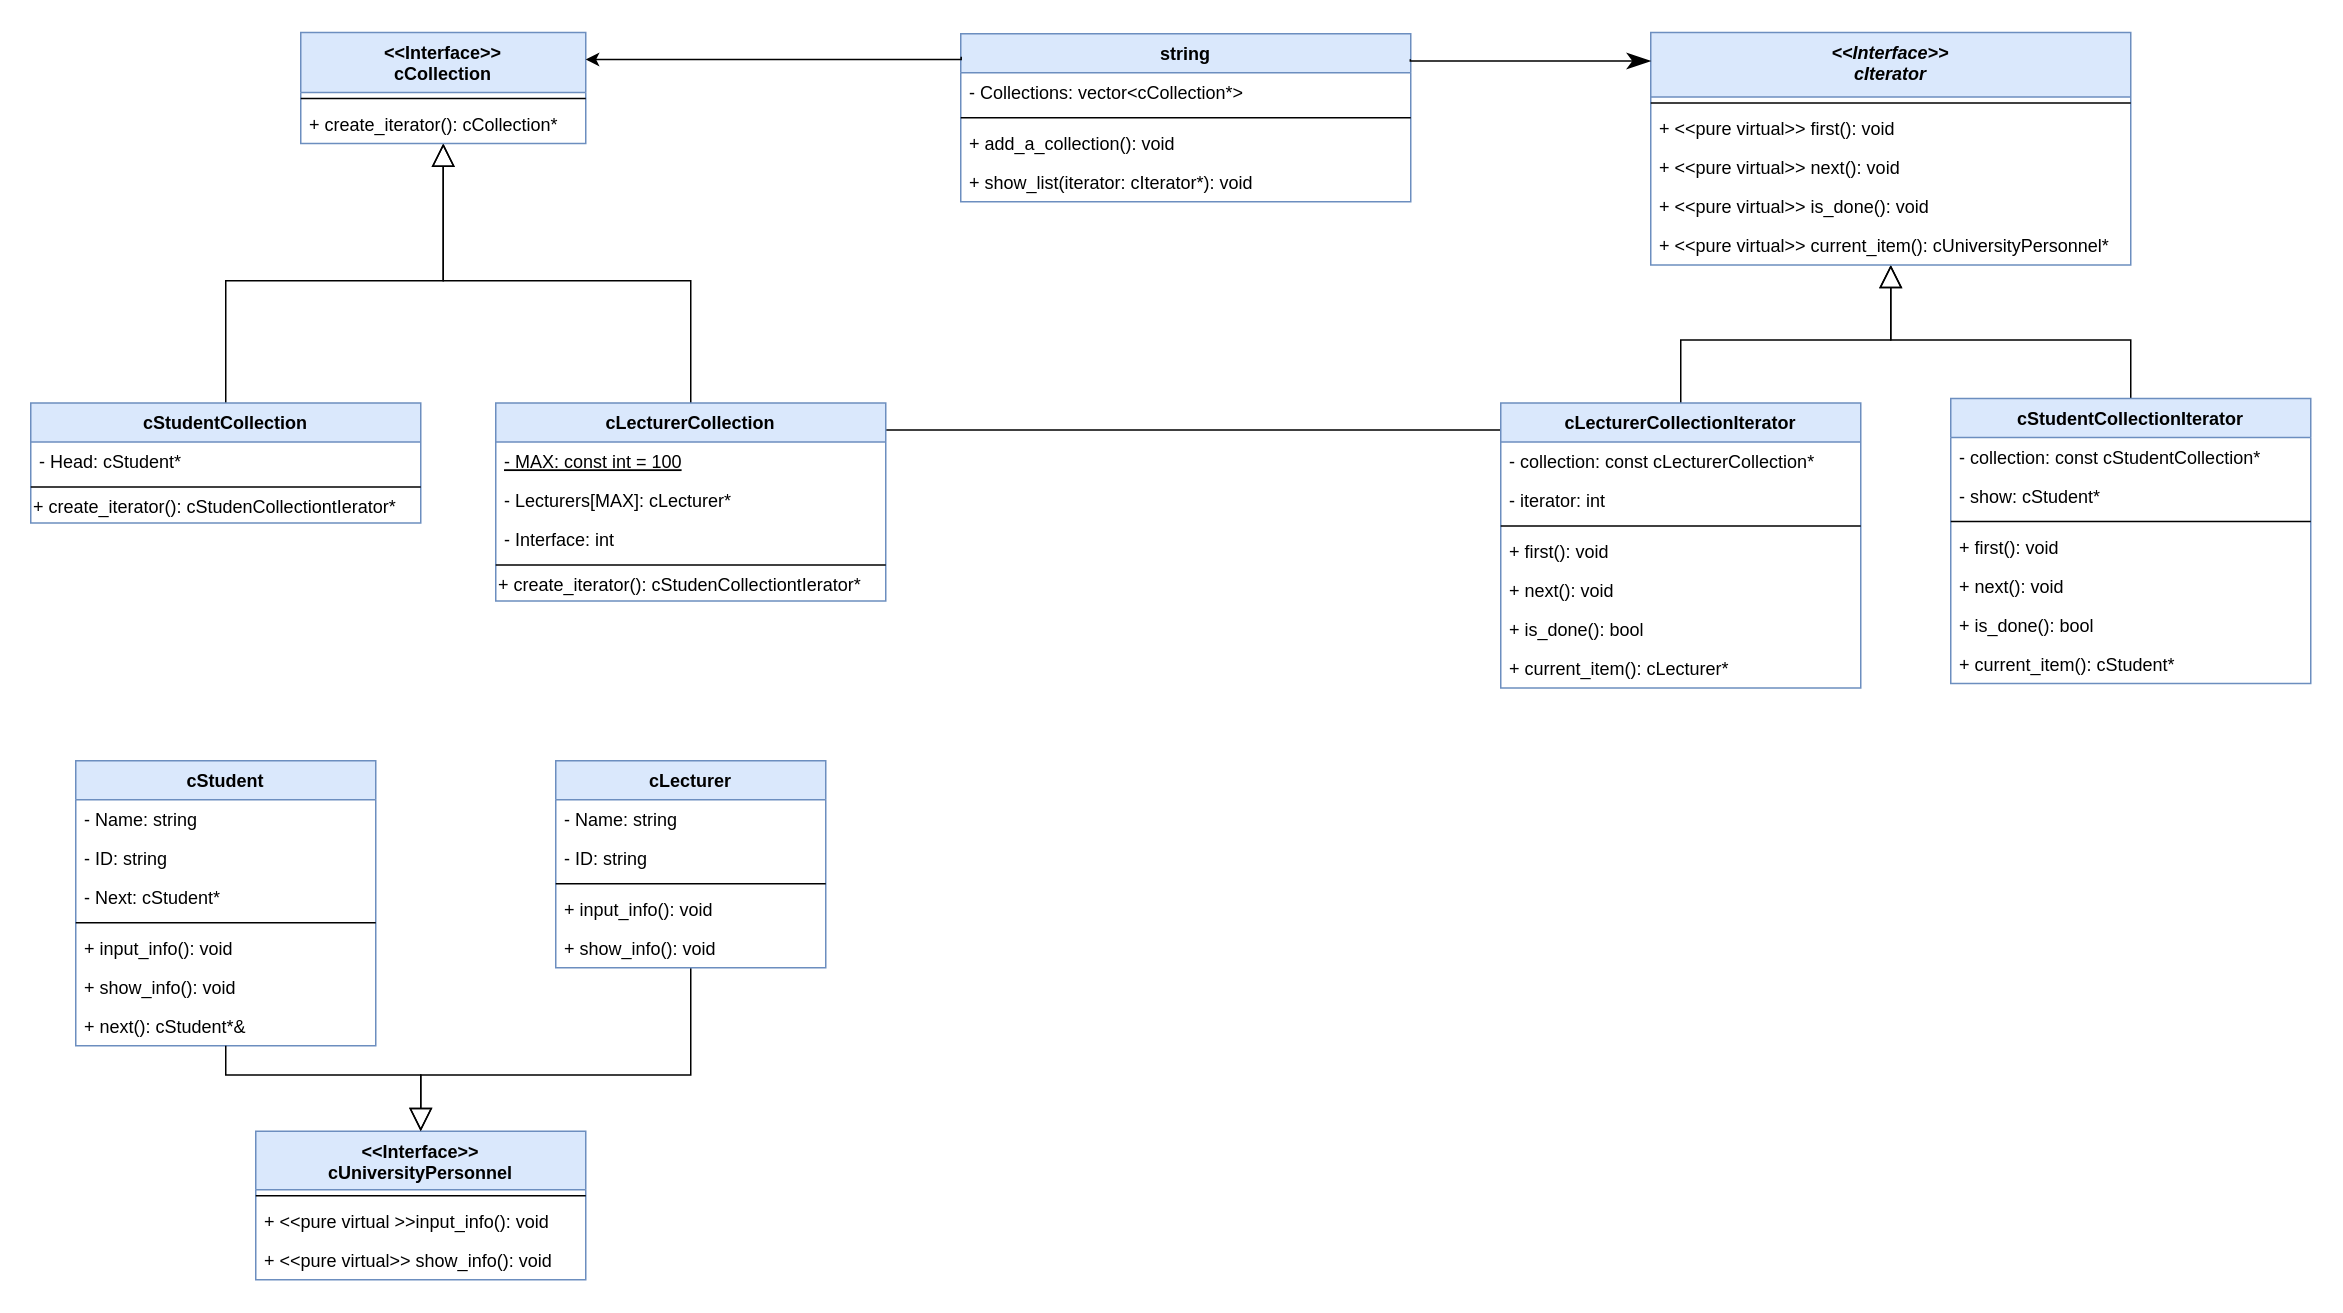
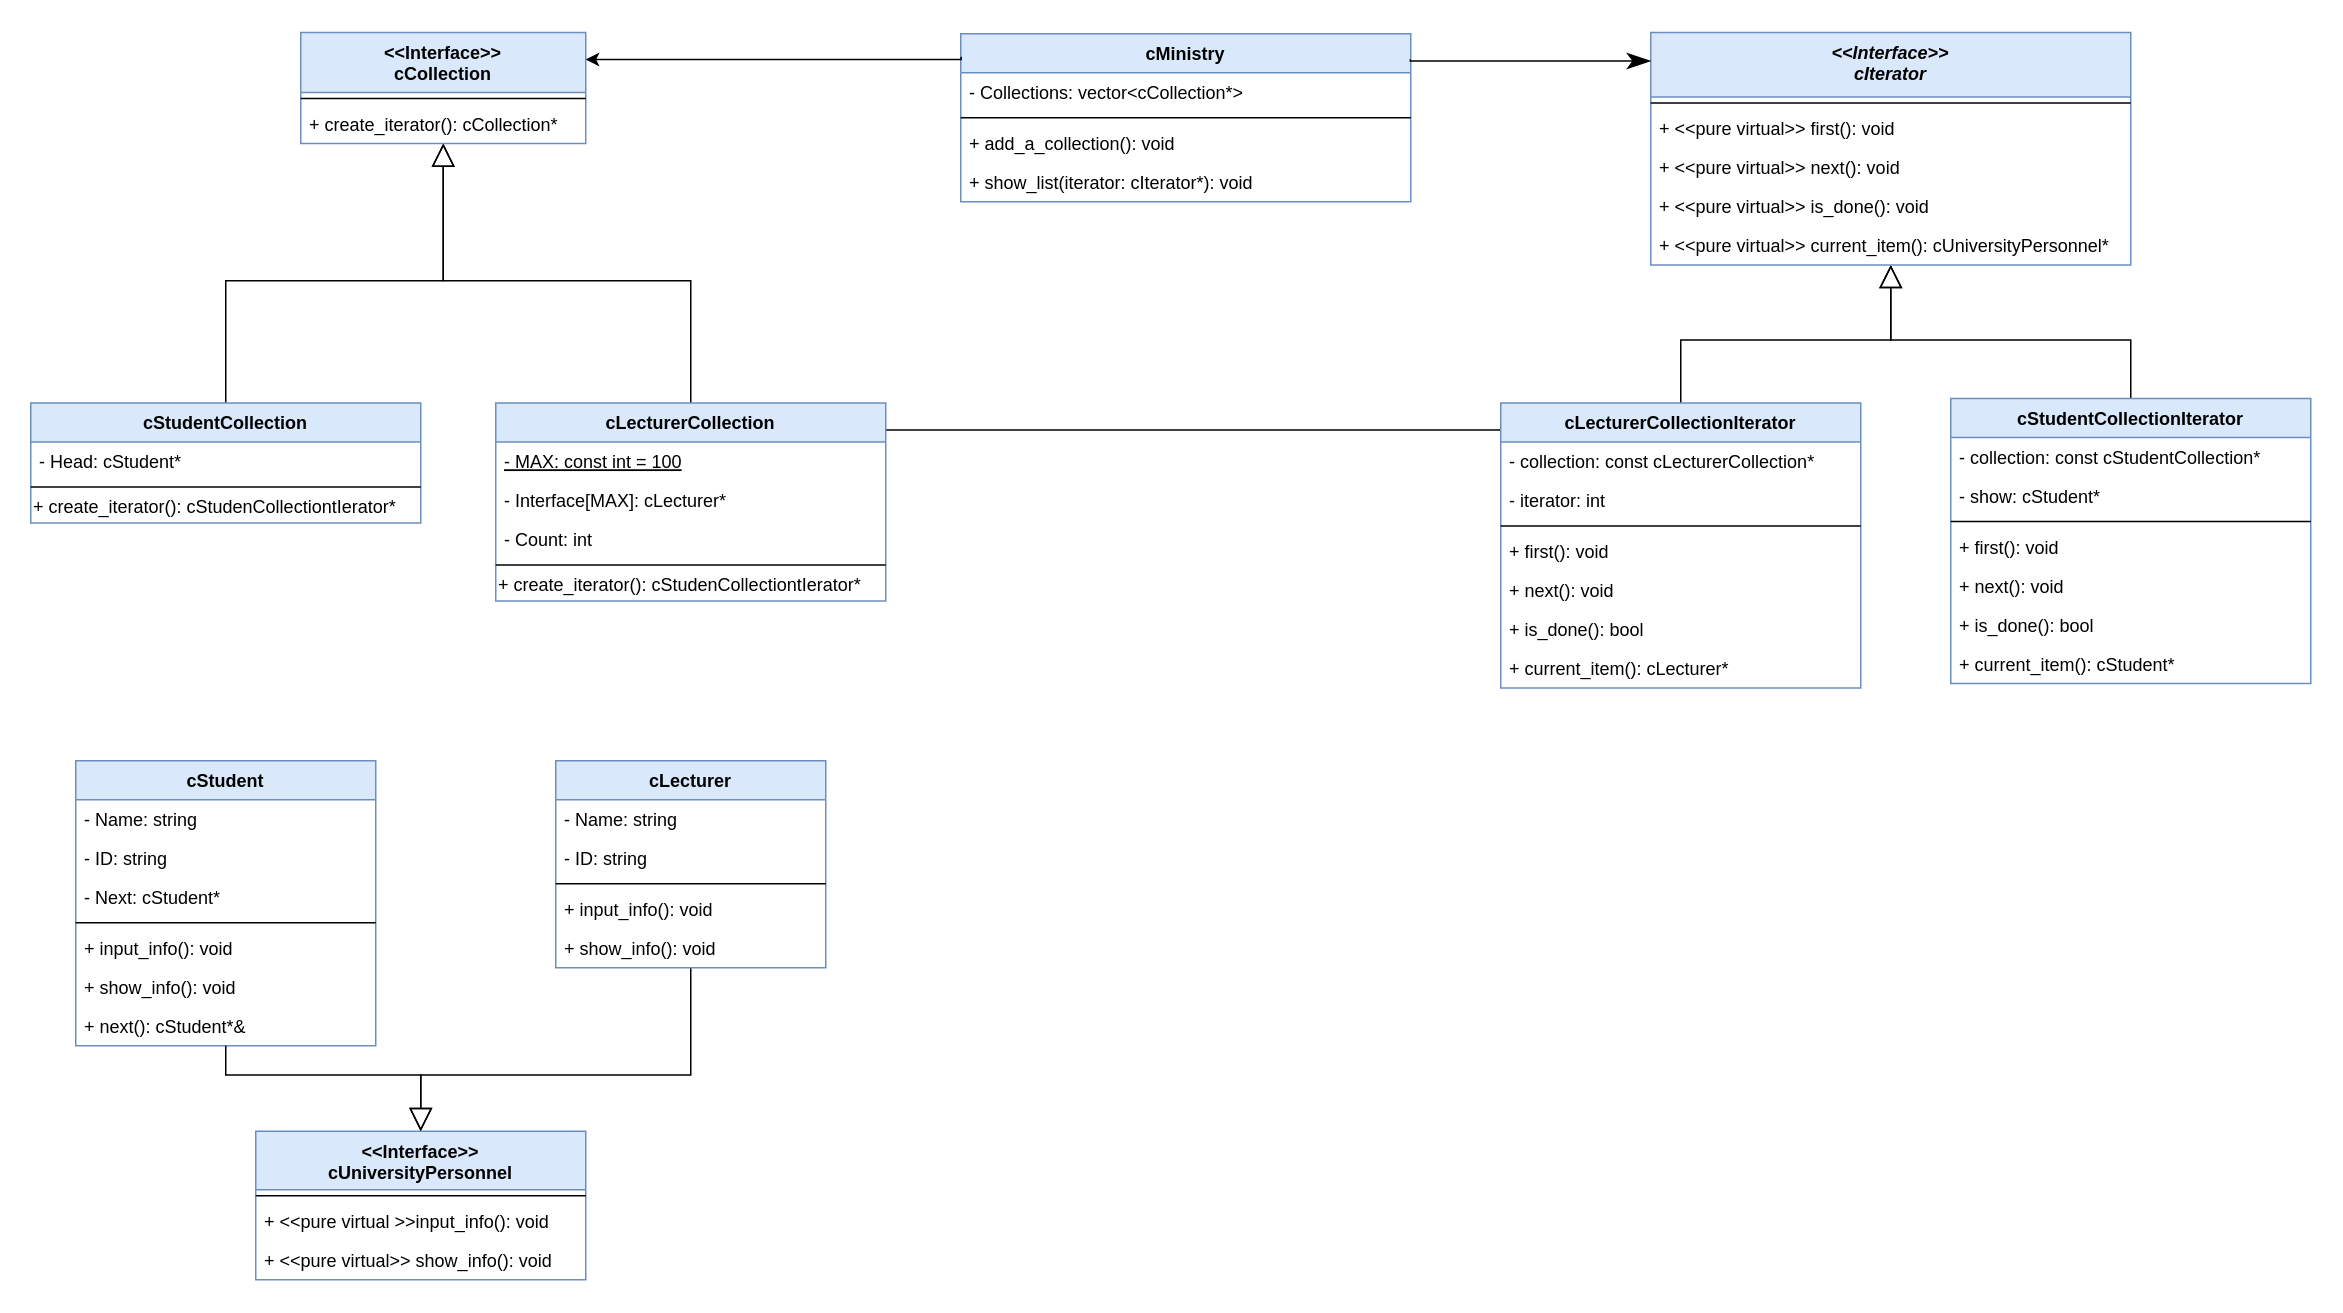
(1185, 54) -> (1185, 54)
(638, 501) -> (638, 501)
(575, 540) -> (555, 540)
